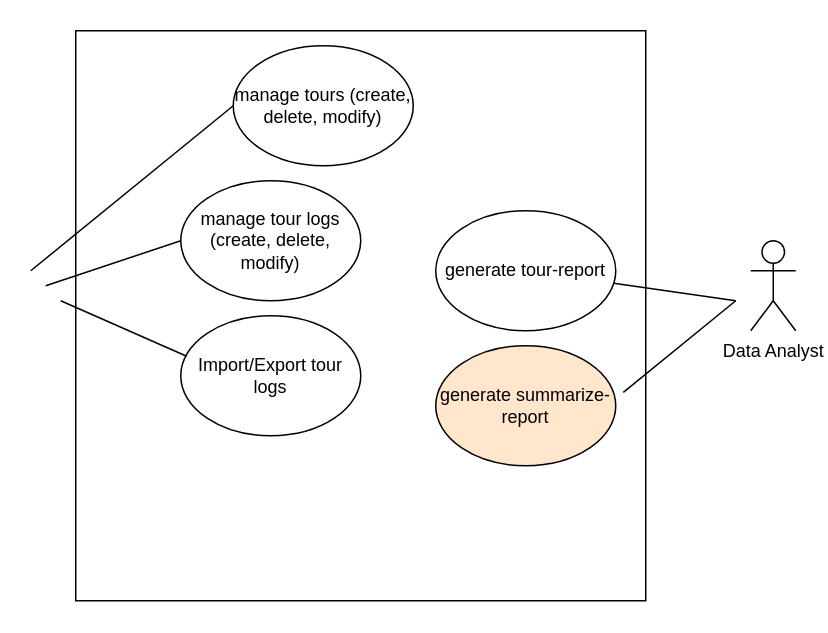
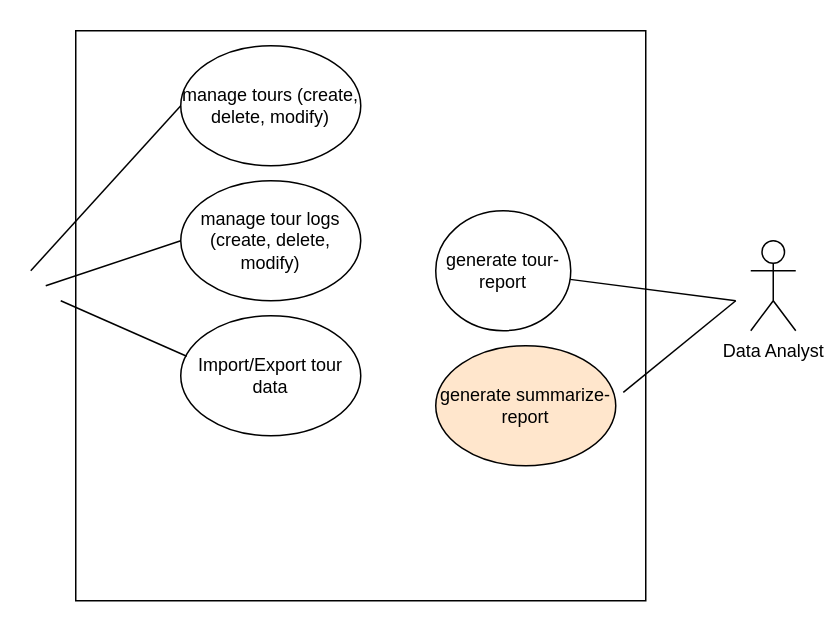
(323, 106) -> (271, 106)
(526, 271) -> (503, 271)
(271, 376) -> (271, 376)
